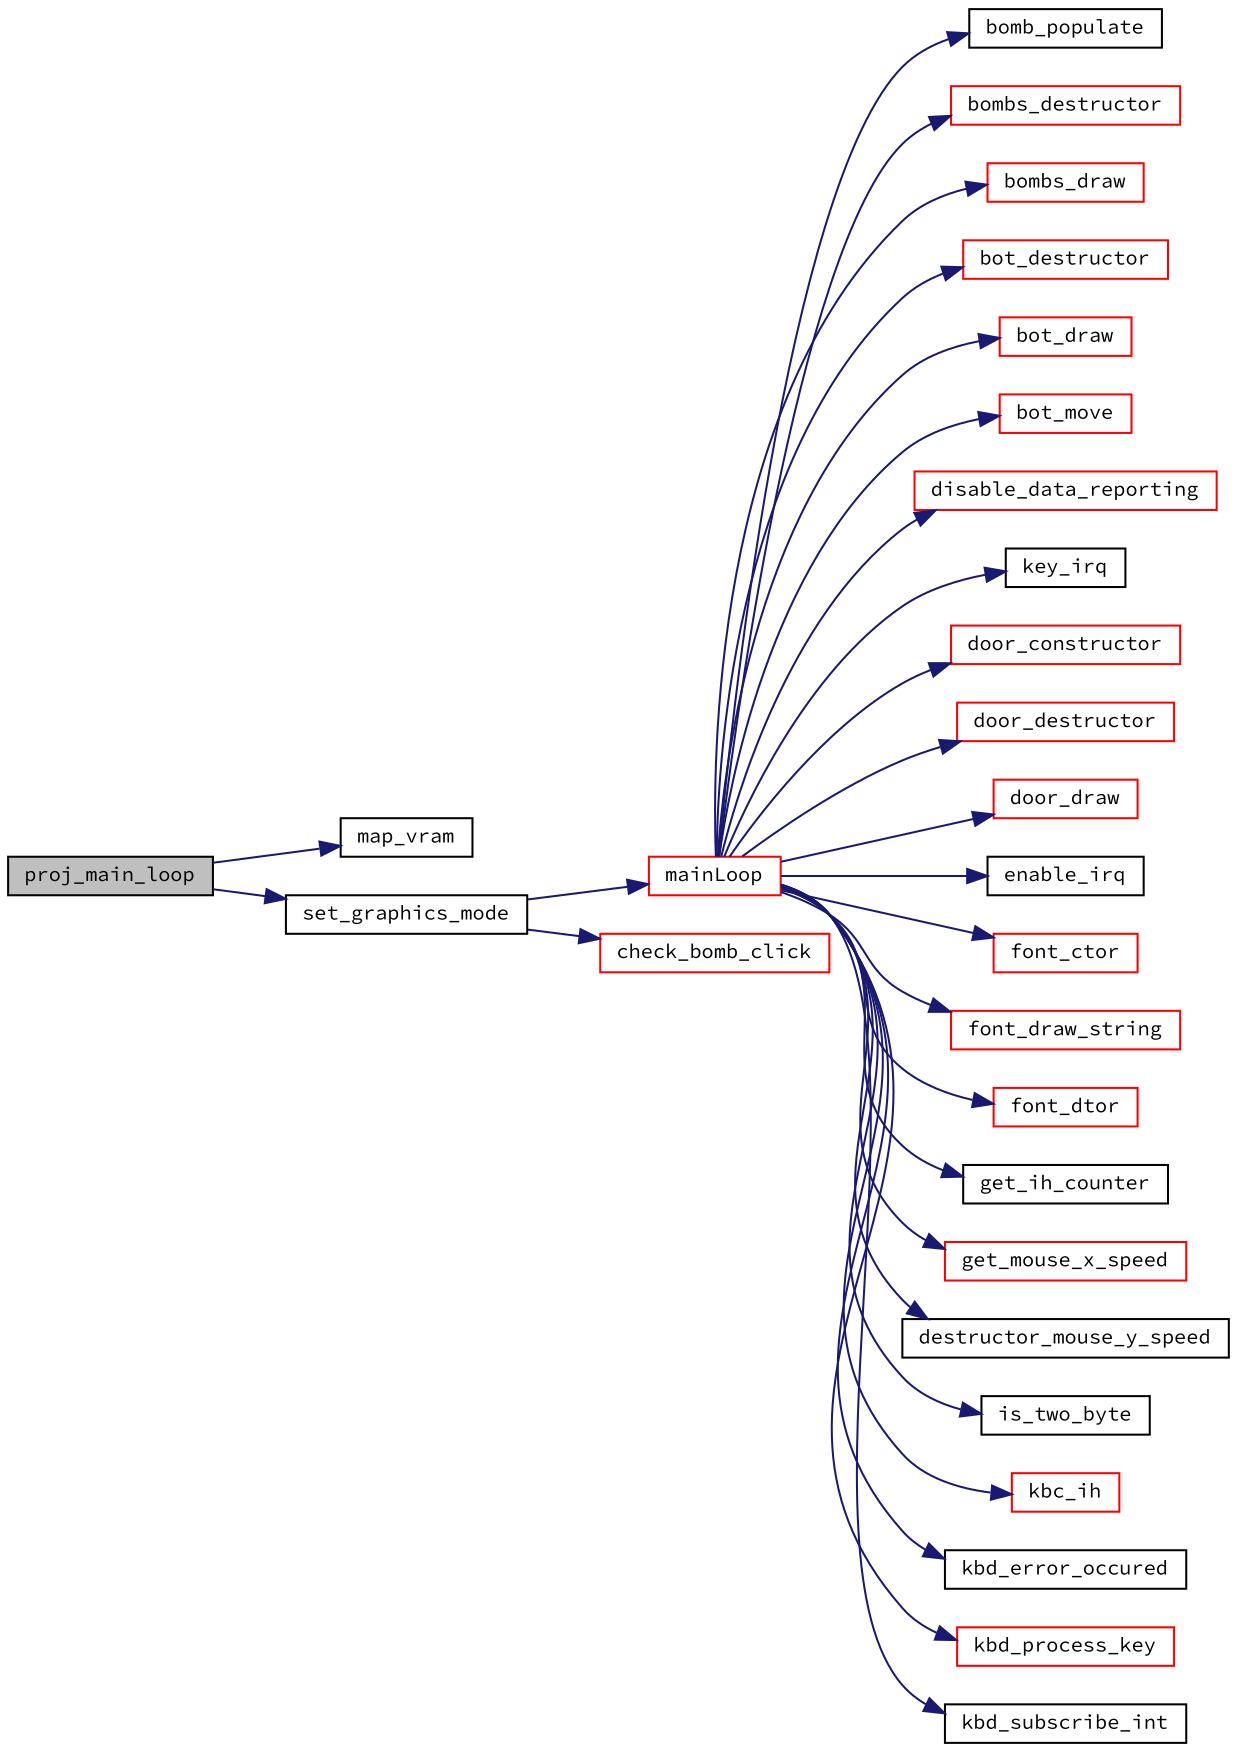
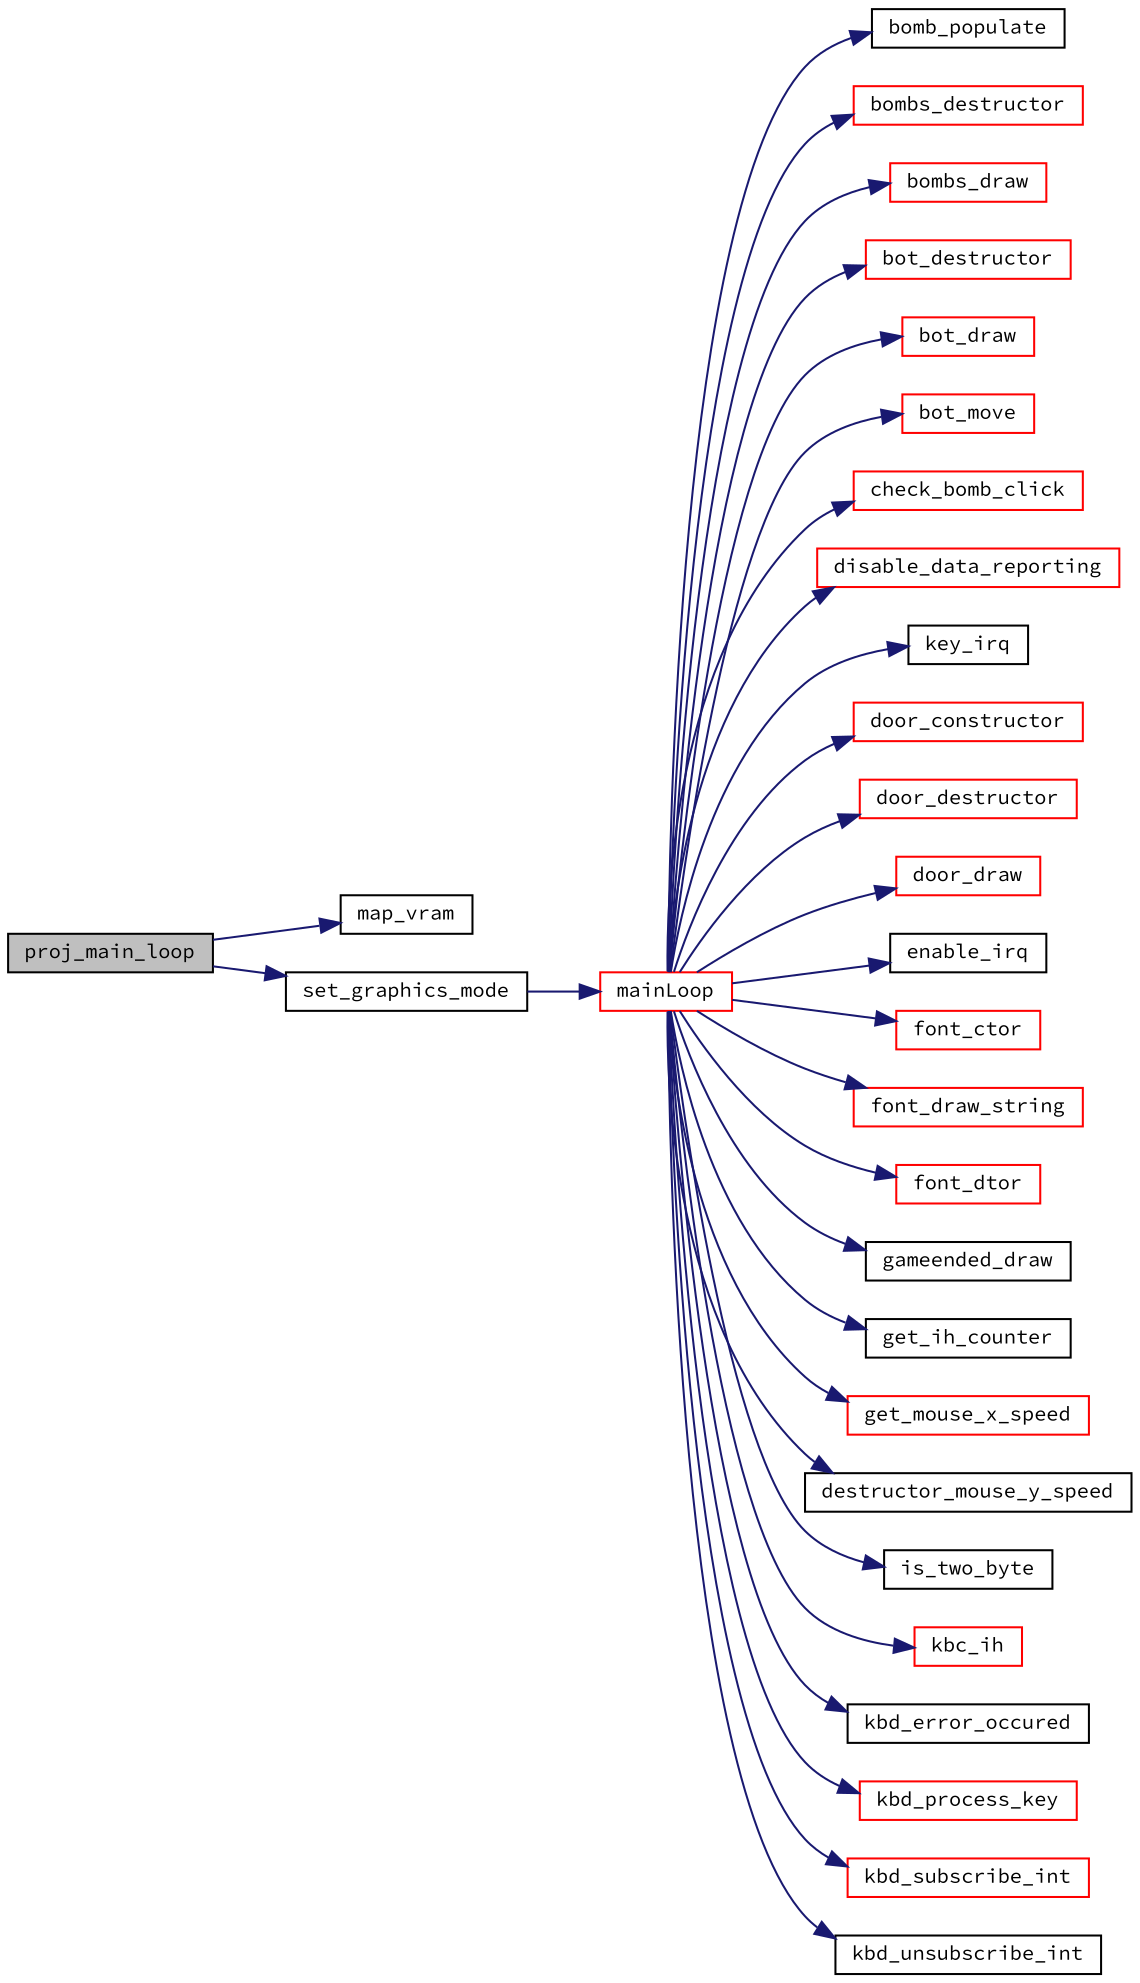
(554, 933) -> (700, 719)
none -> (968, 1261)
(1066, 1724) -> (968, 1878)
none -> (968, 1955)
